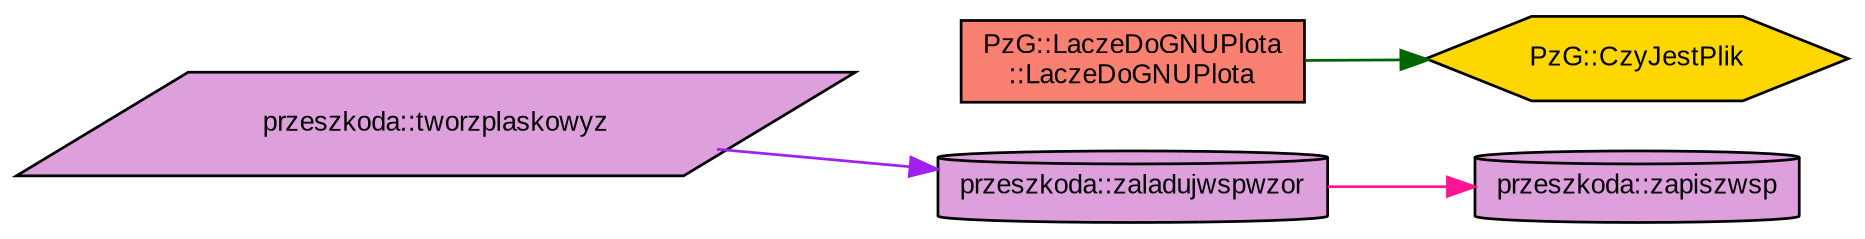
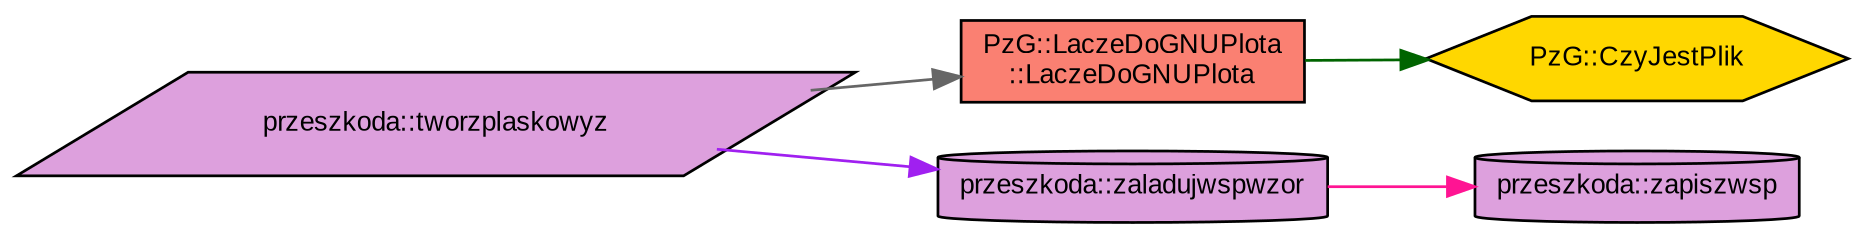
none -> (872, 85)
